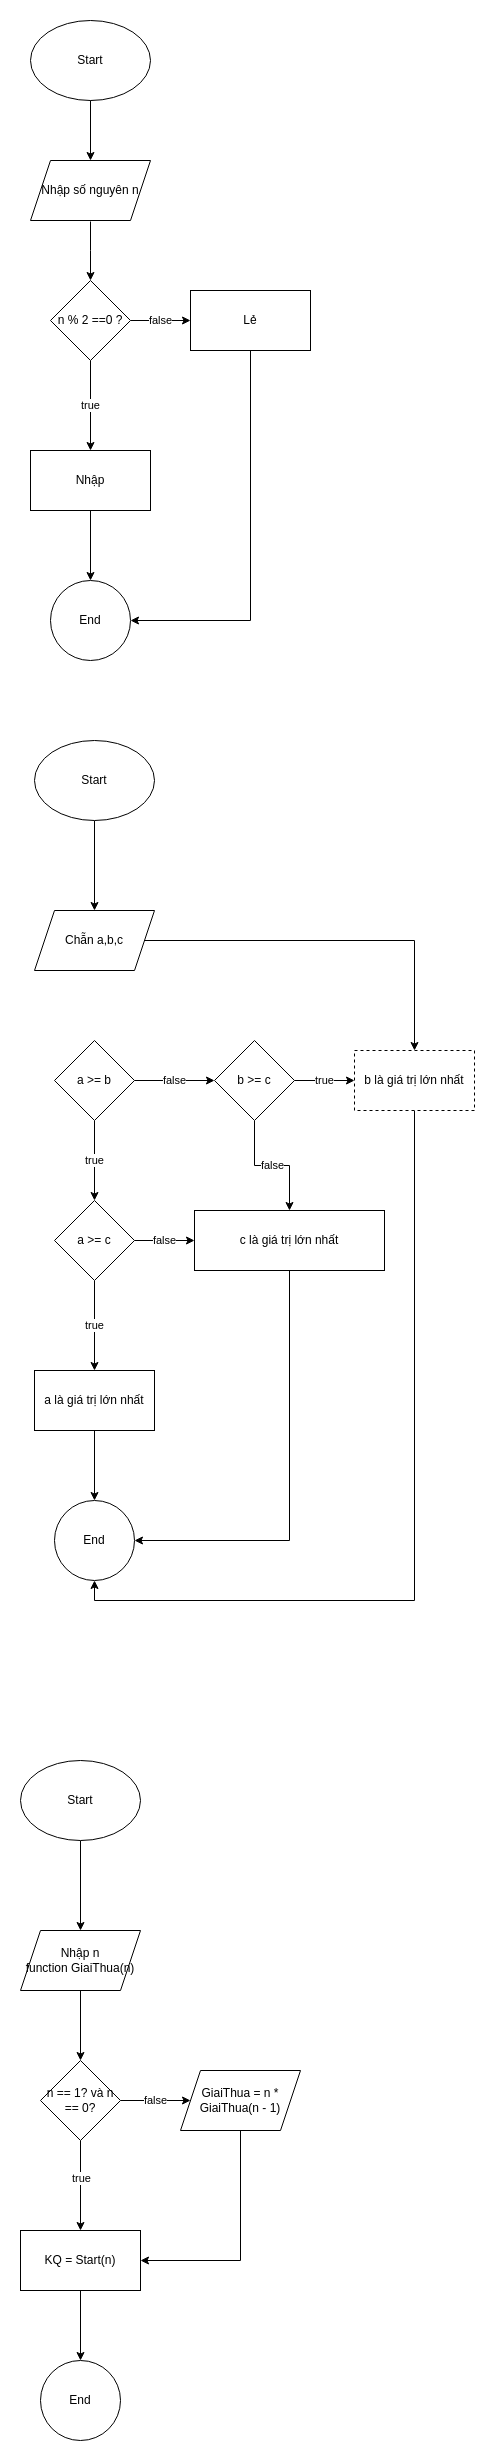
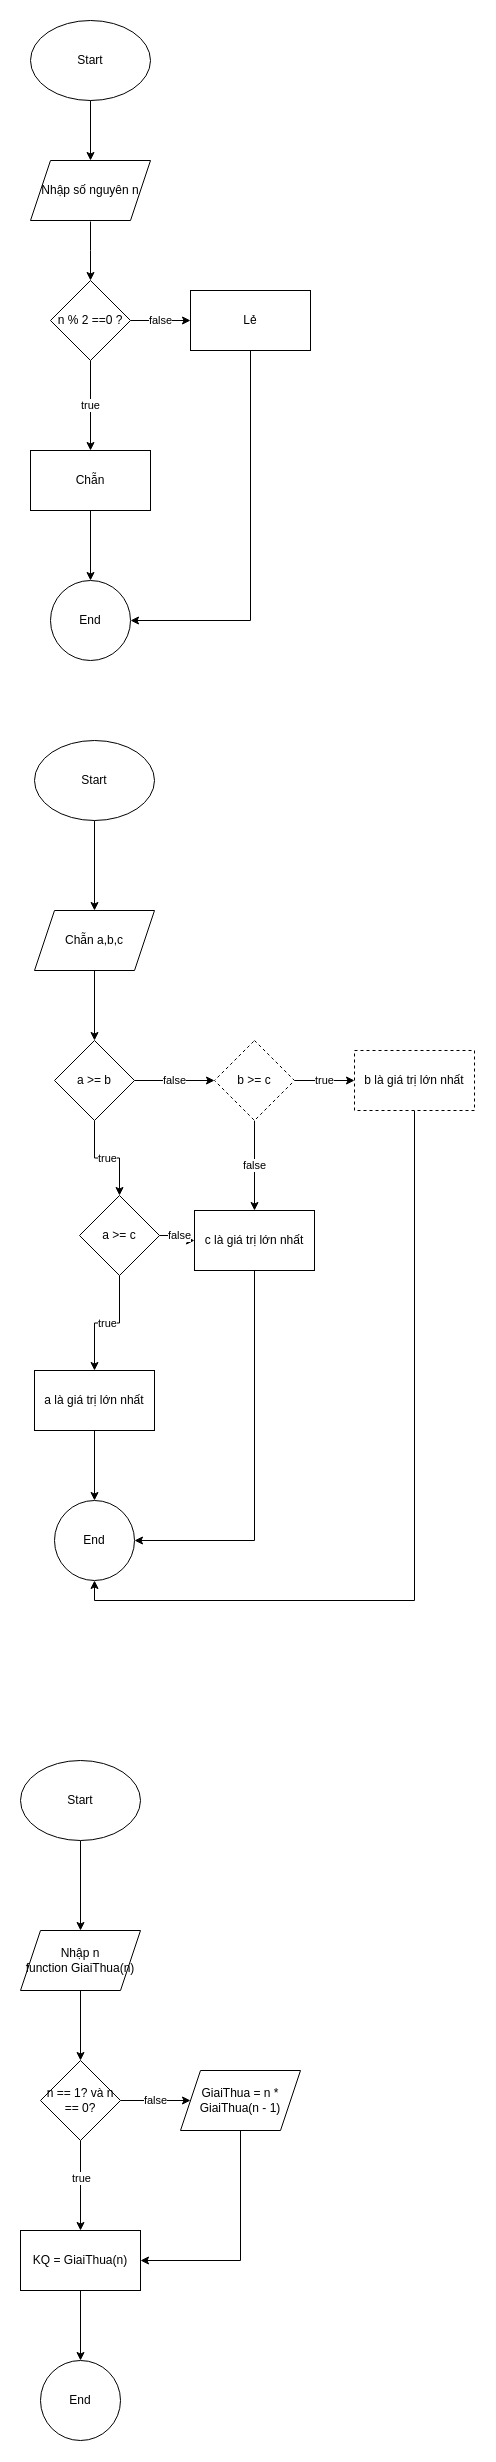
(91, 481) -> (91, 481)
(331, 941) -> (95, 1002)
(255, 1081) -> (255, 1081)
(95, 1241) -> (120, 1236)
(290, 1241) -> (255, 1241)
(81, 2261) -> (81, 2261)
